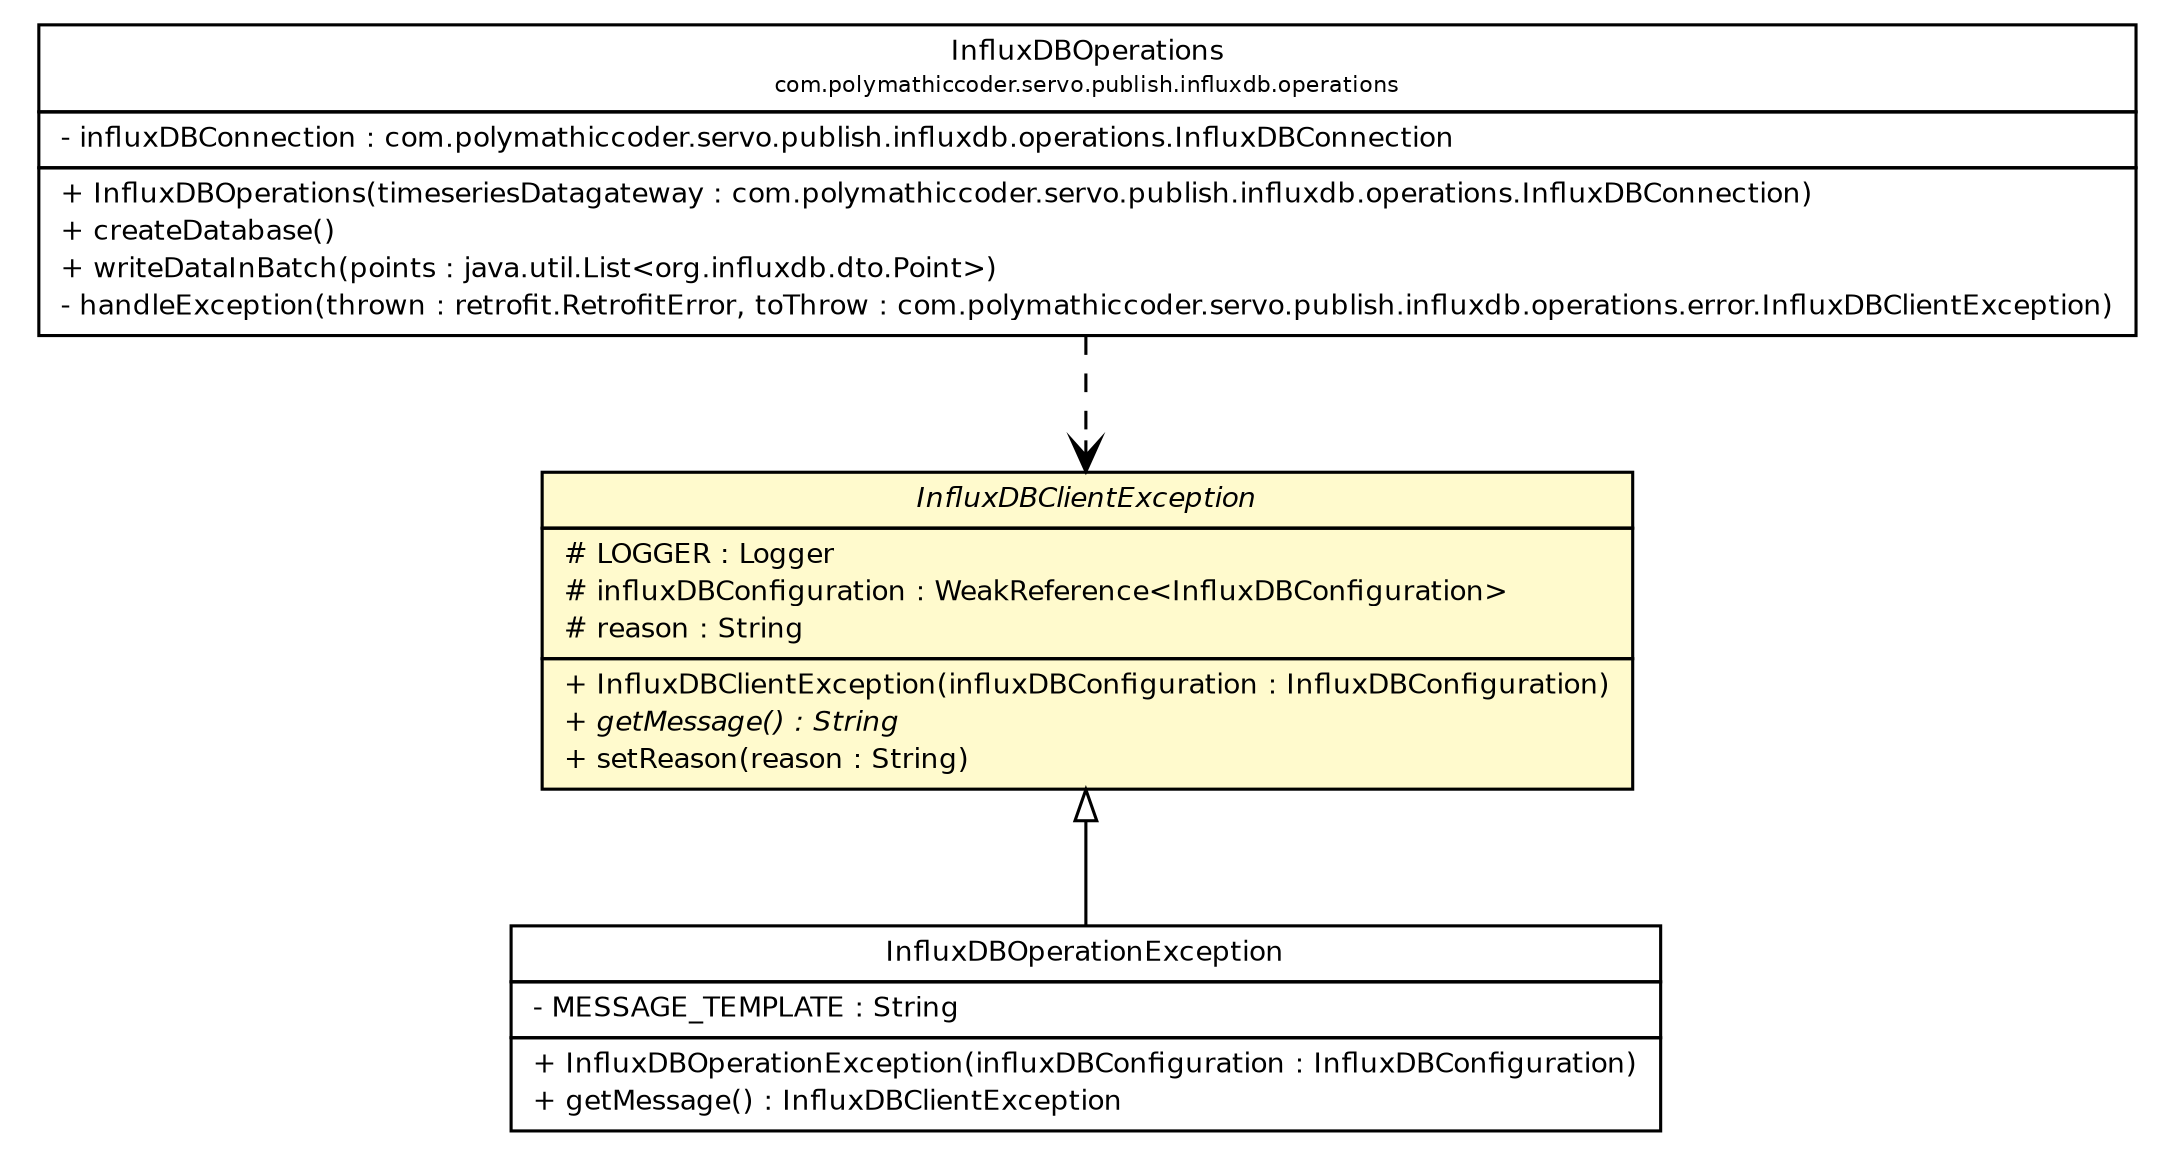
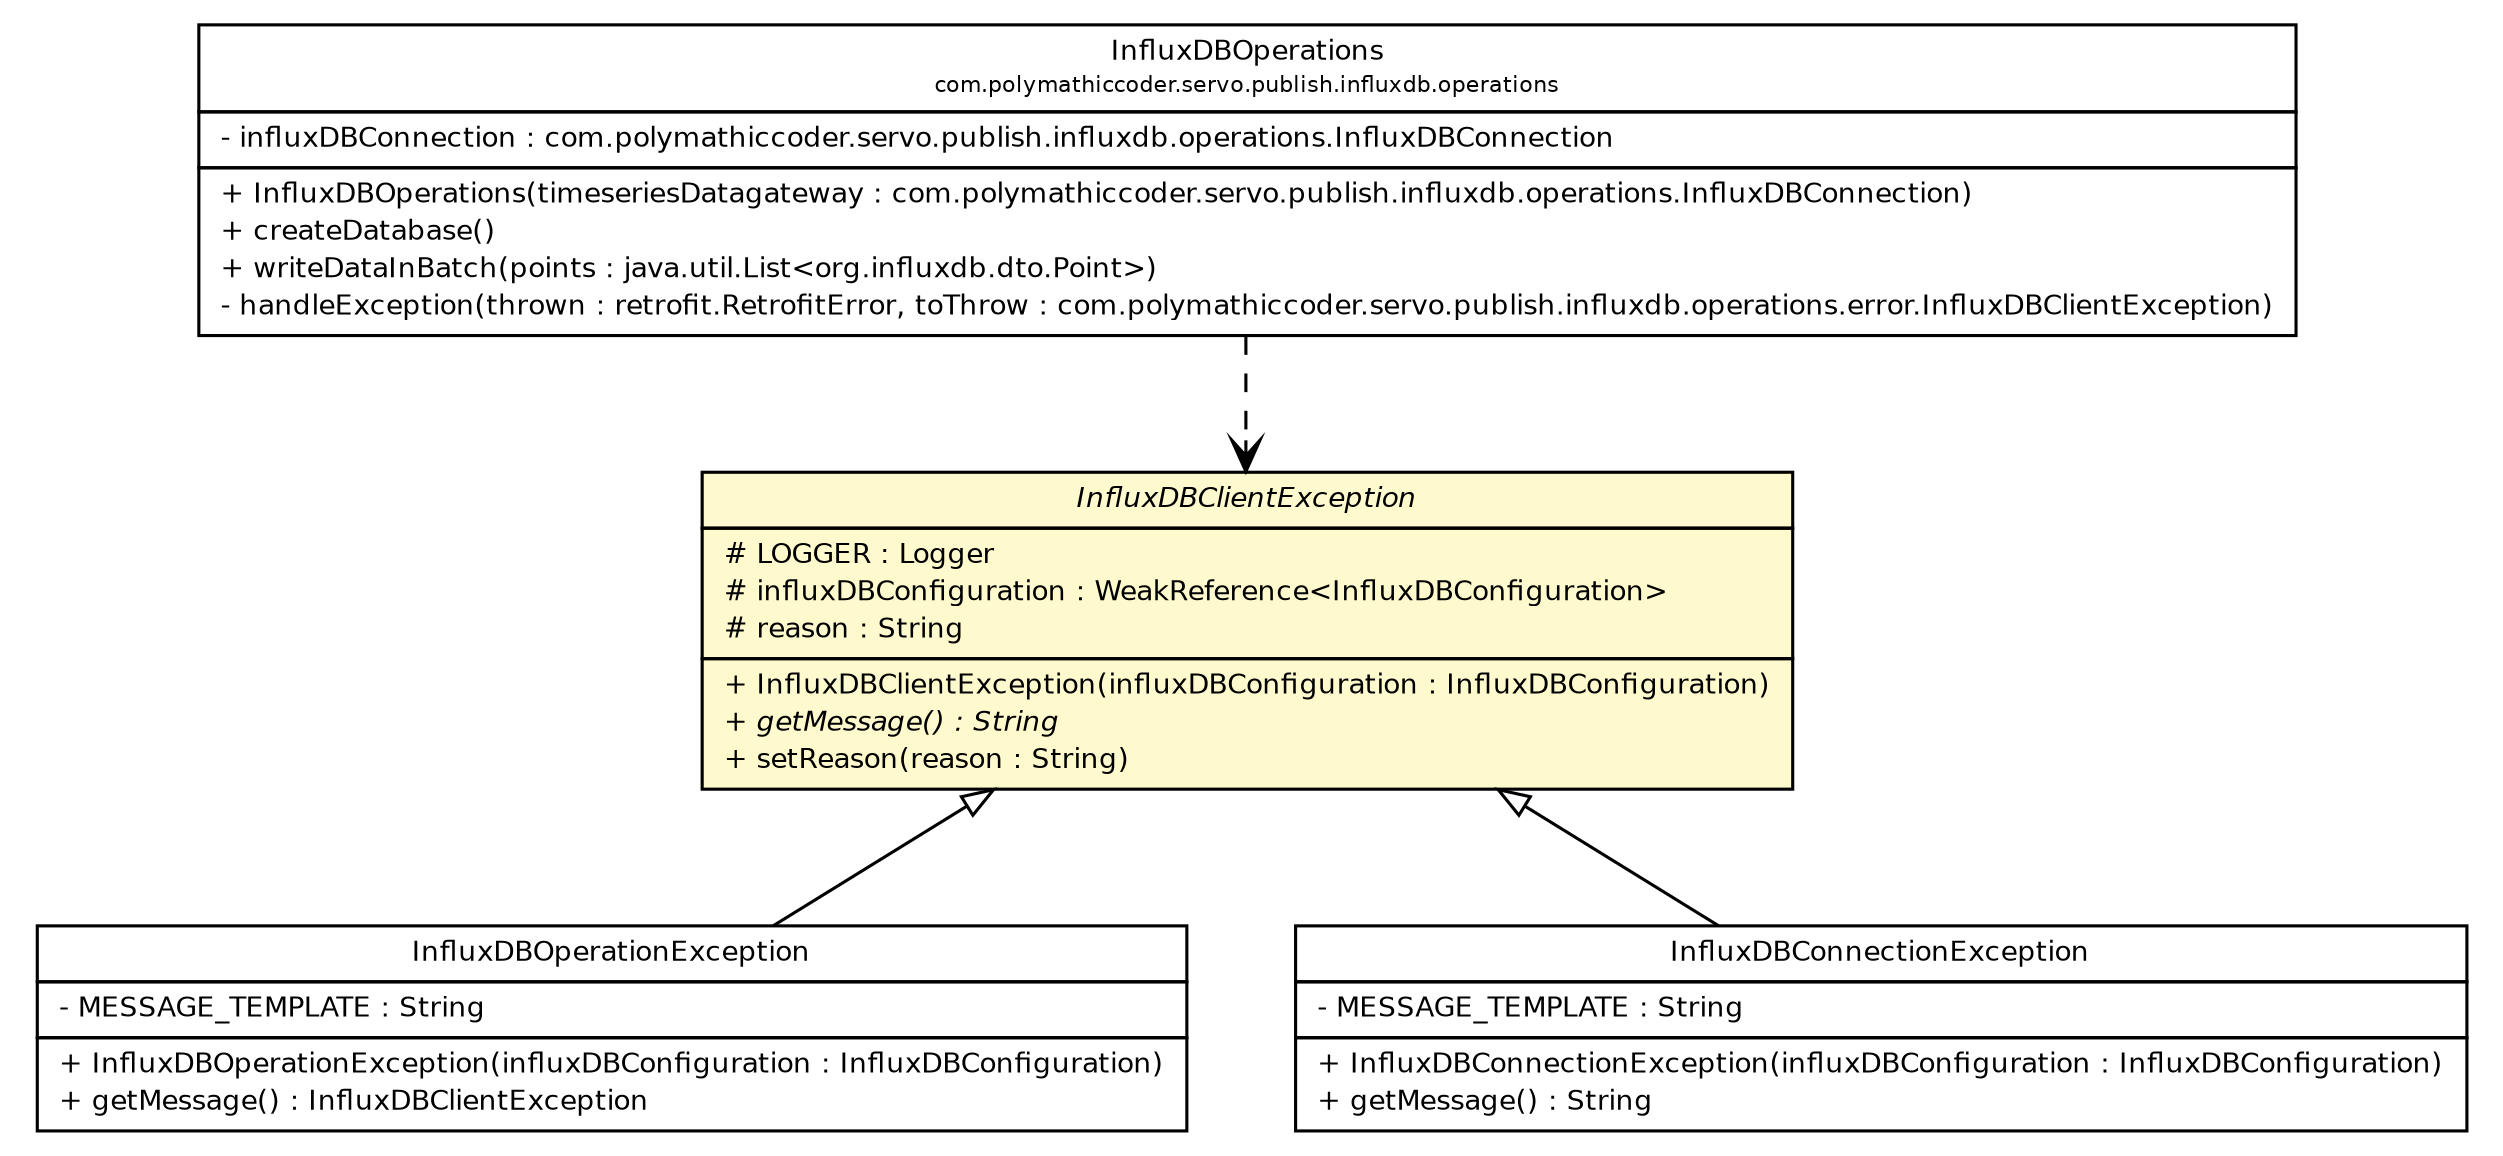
none -> (1880, 1028)
